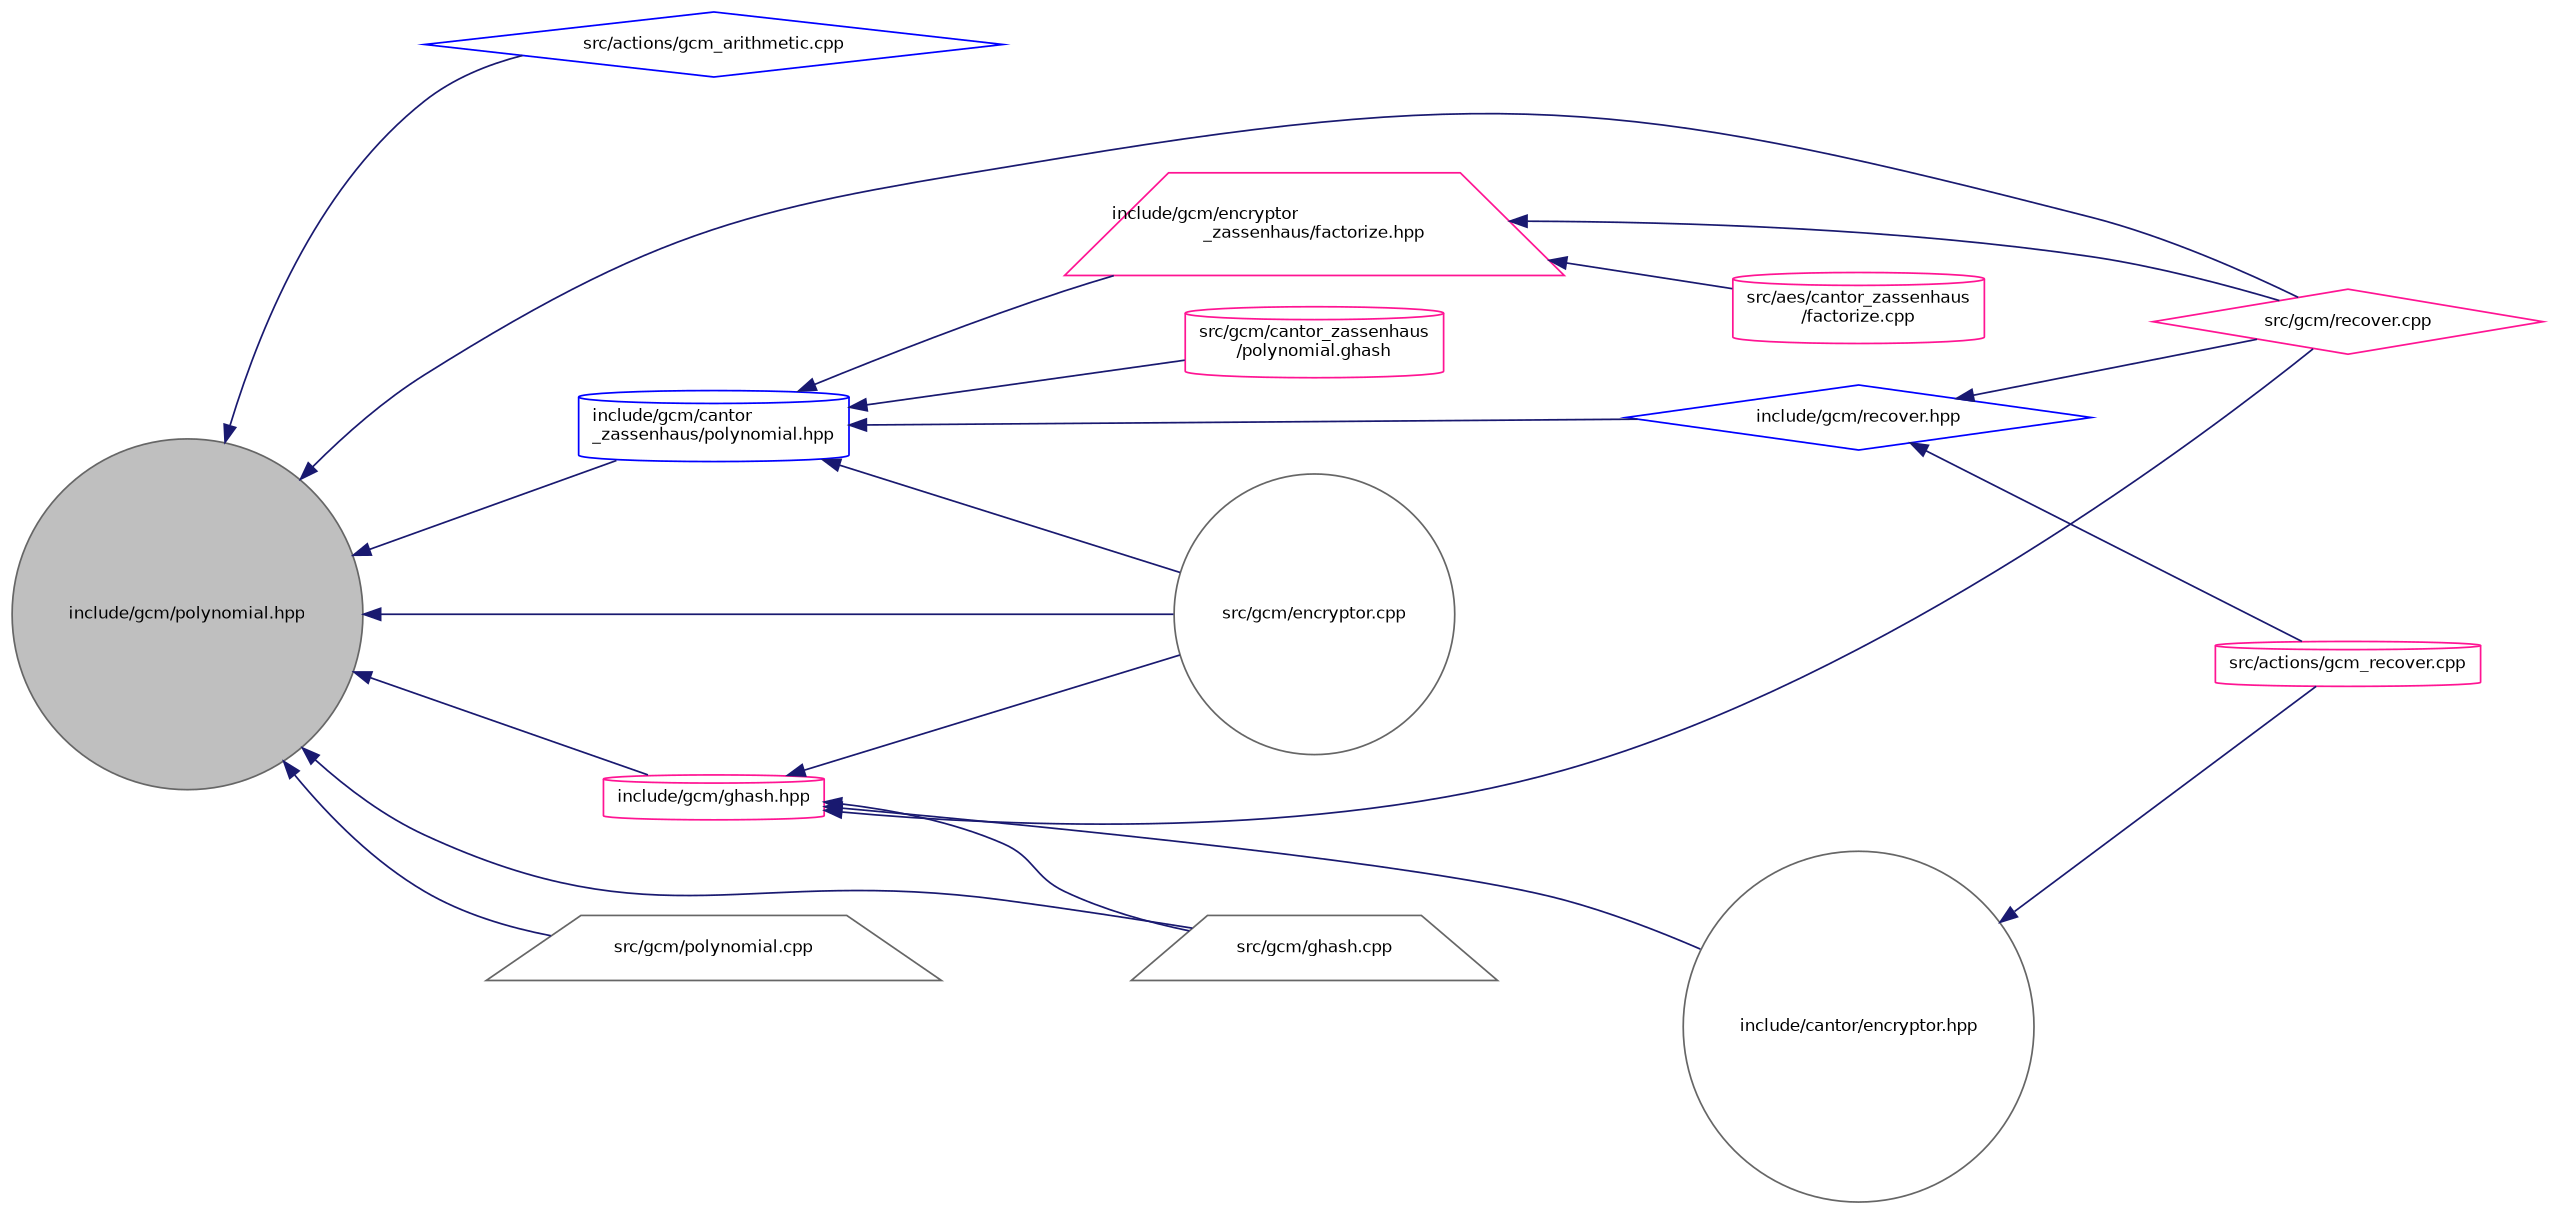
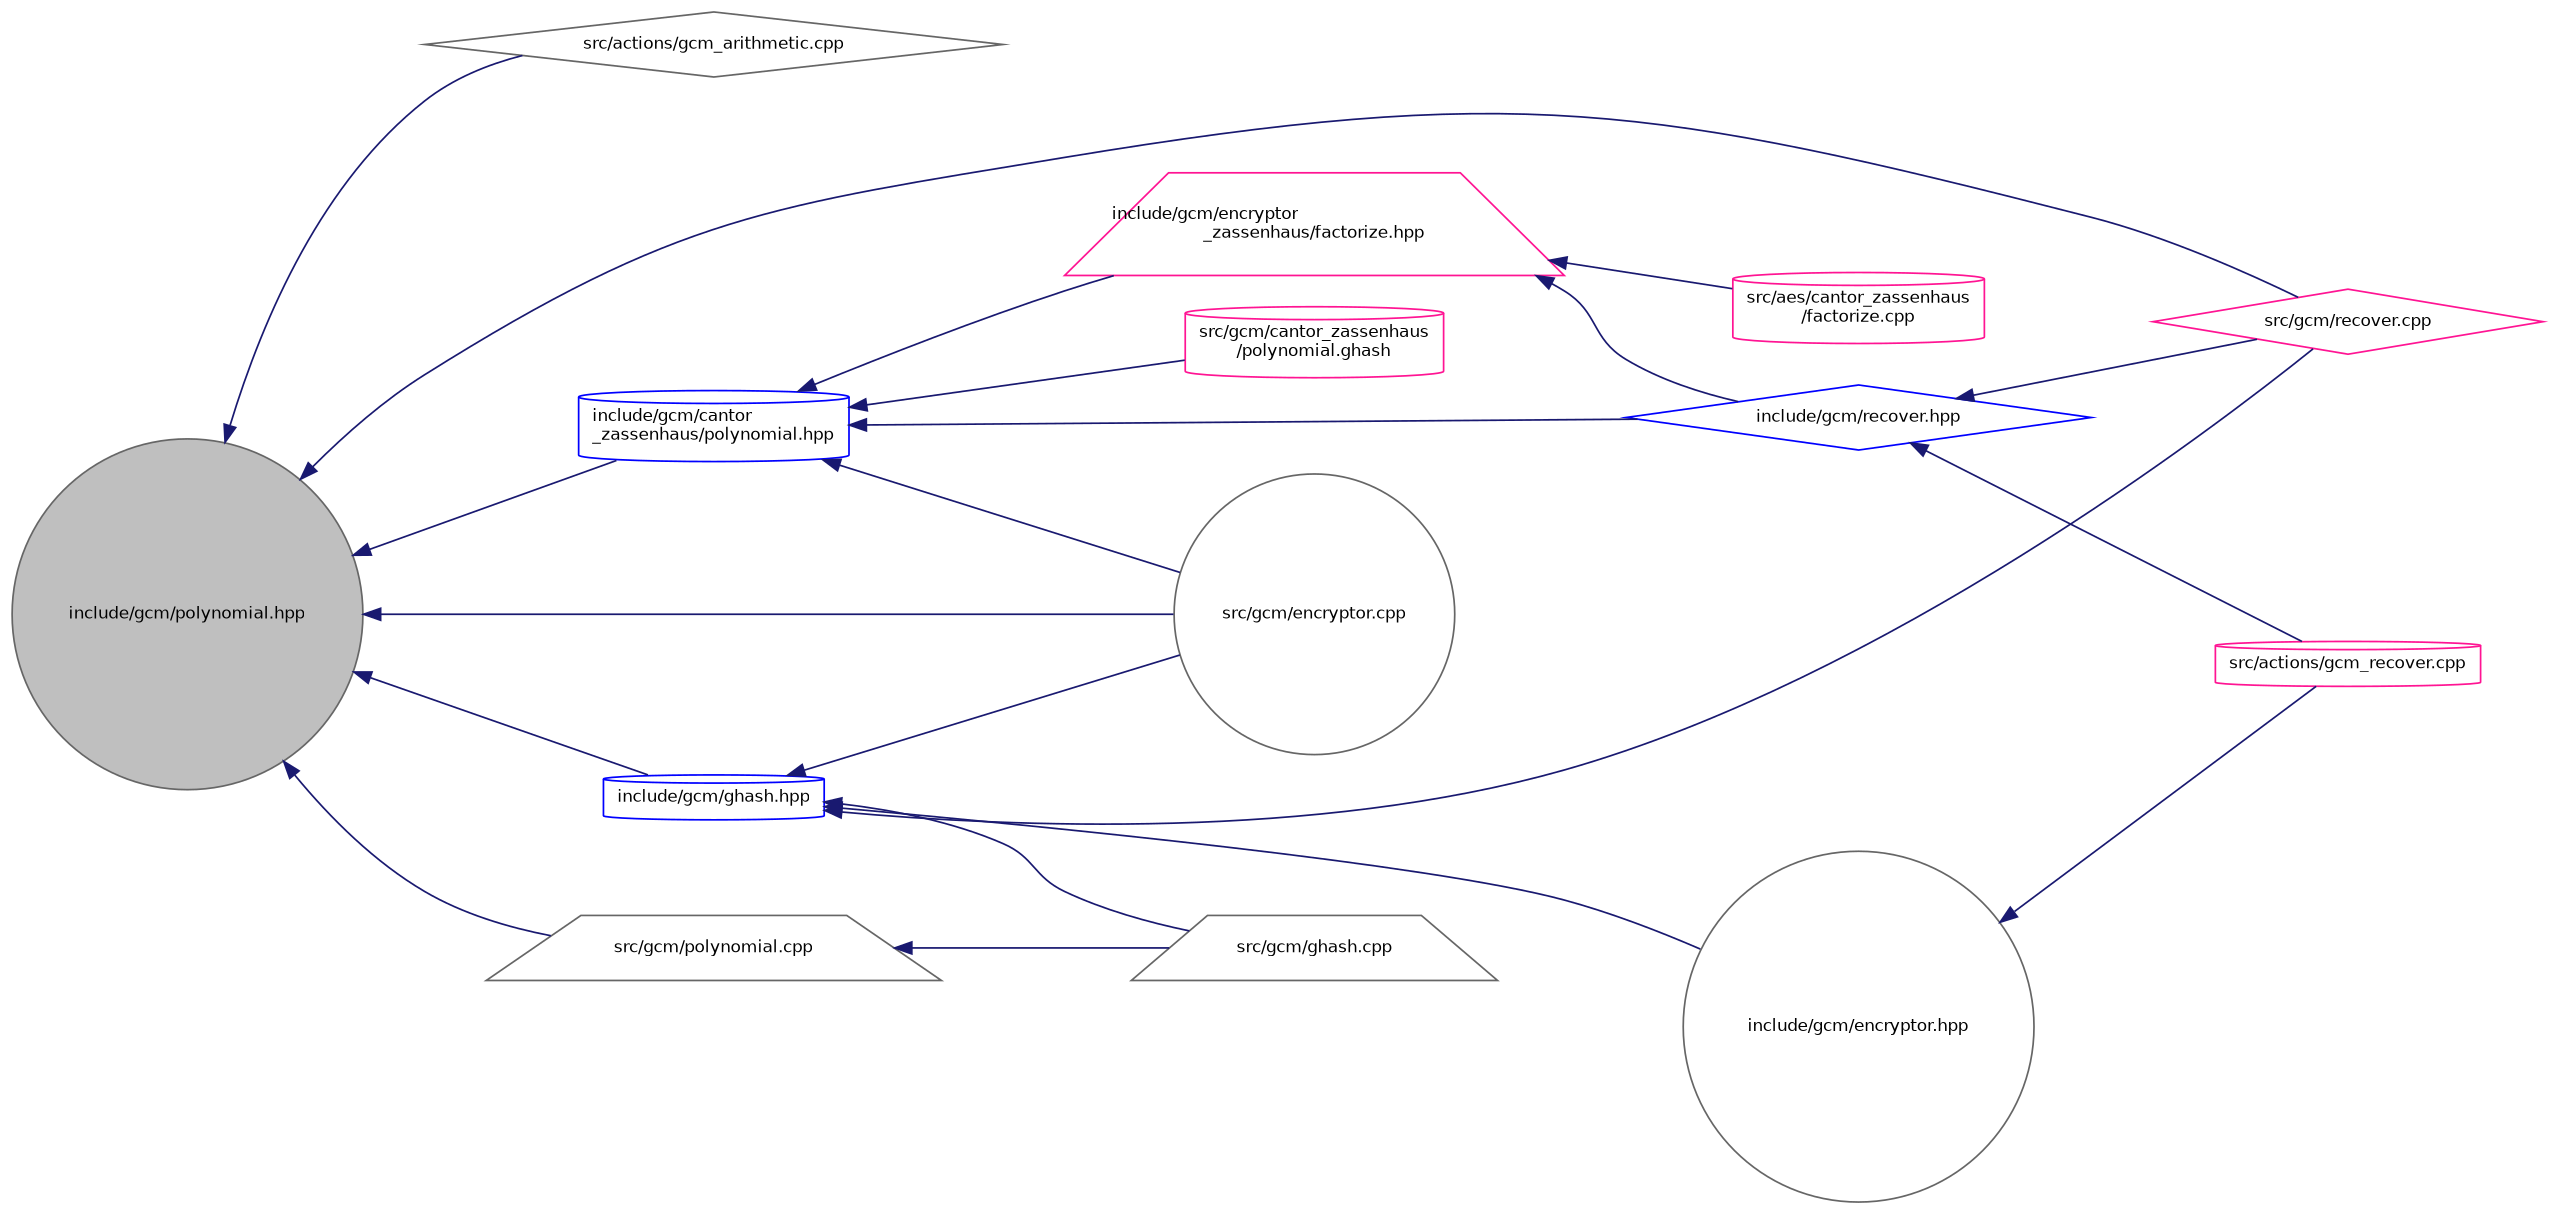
(714, 44) -> (714, 44)
(1906, 236) -> (1631, 362)
(714, 797) -> (714, 797)
(739, 894) -> (1041, 948)
(1859, 1027) -> (1859, 1027)
